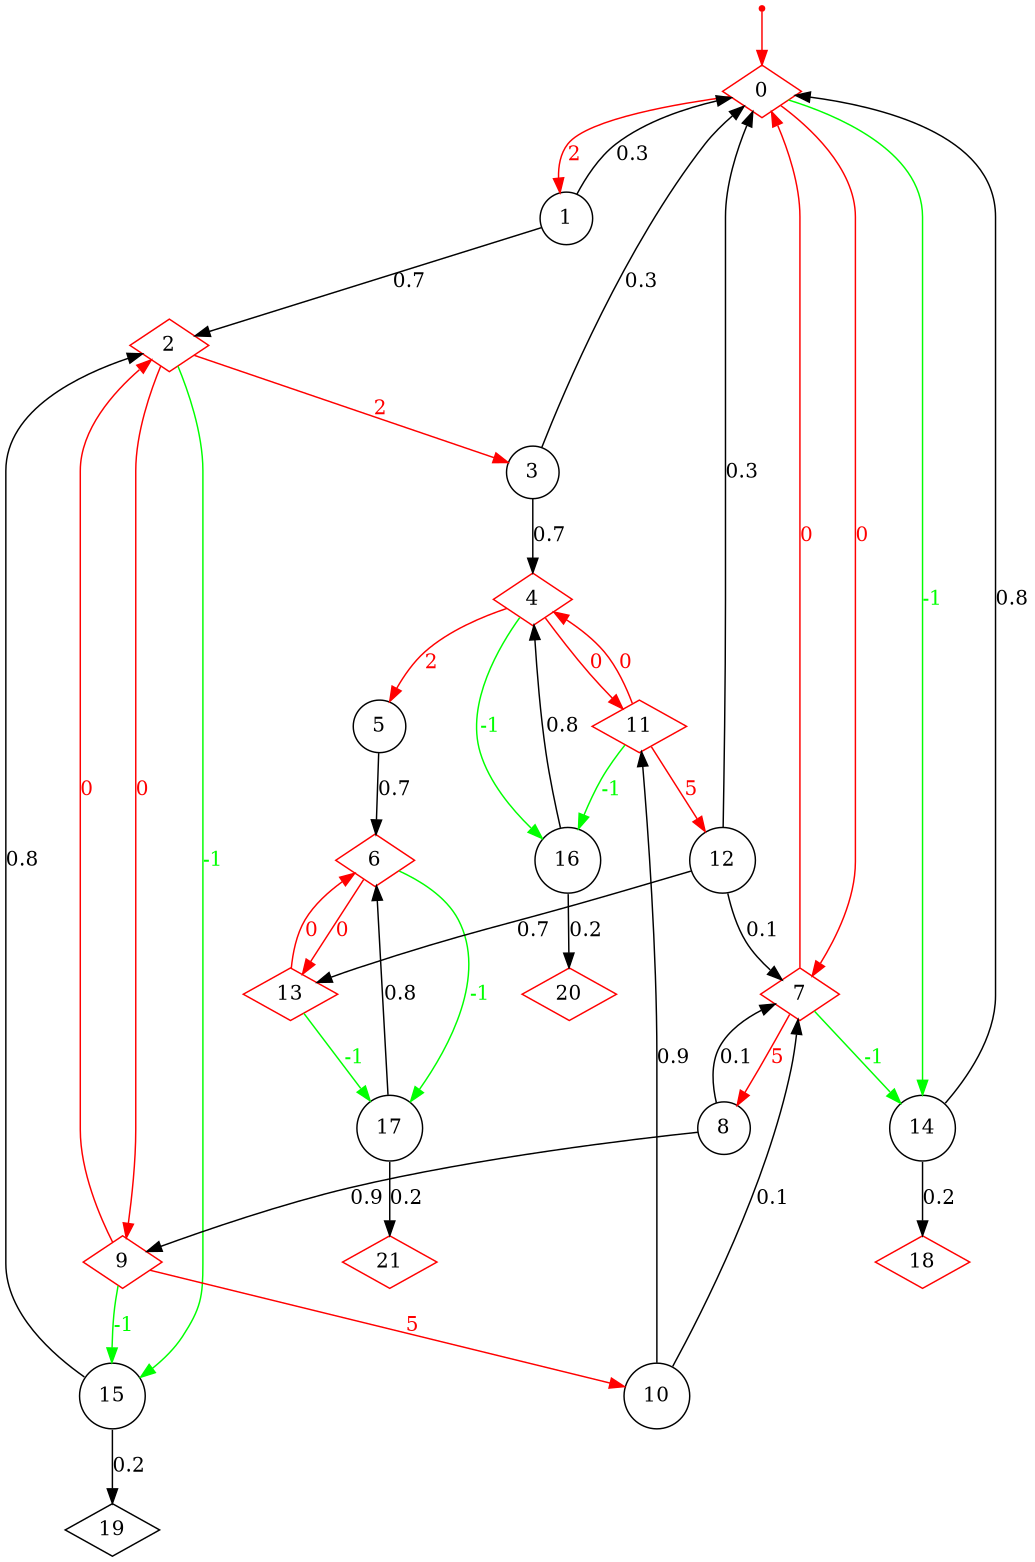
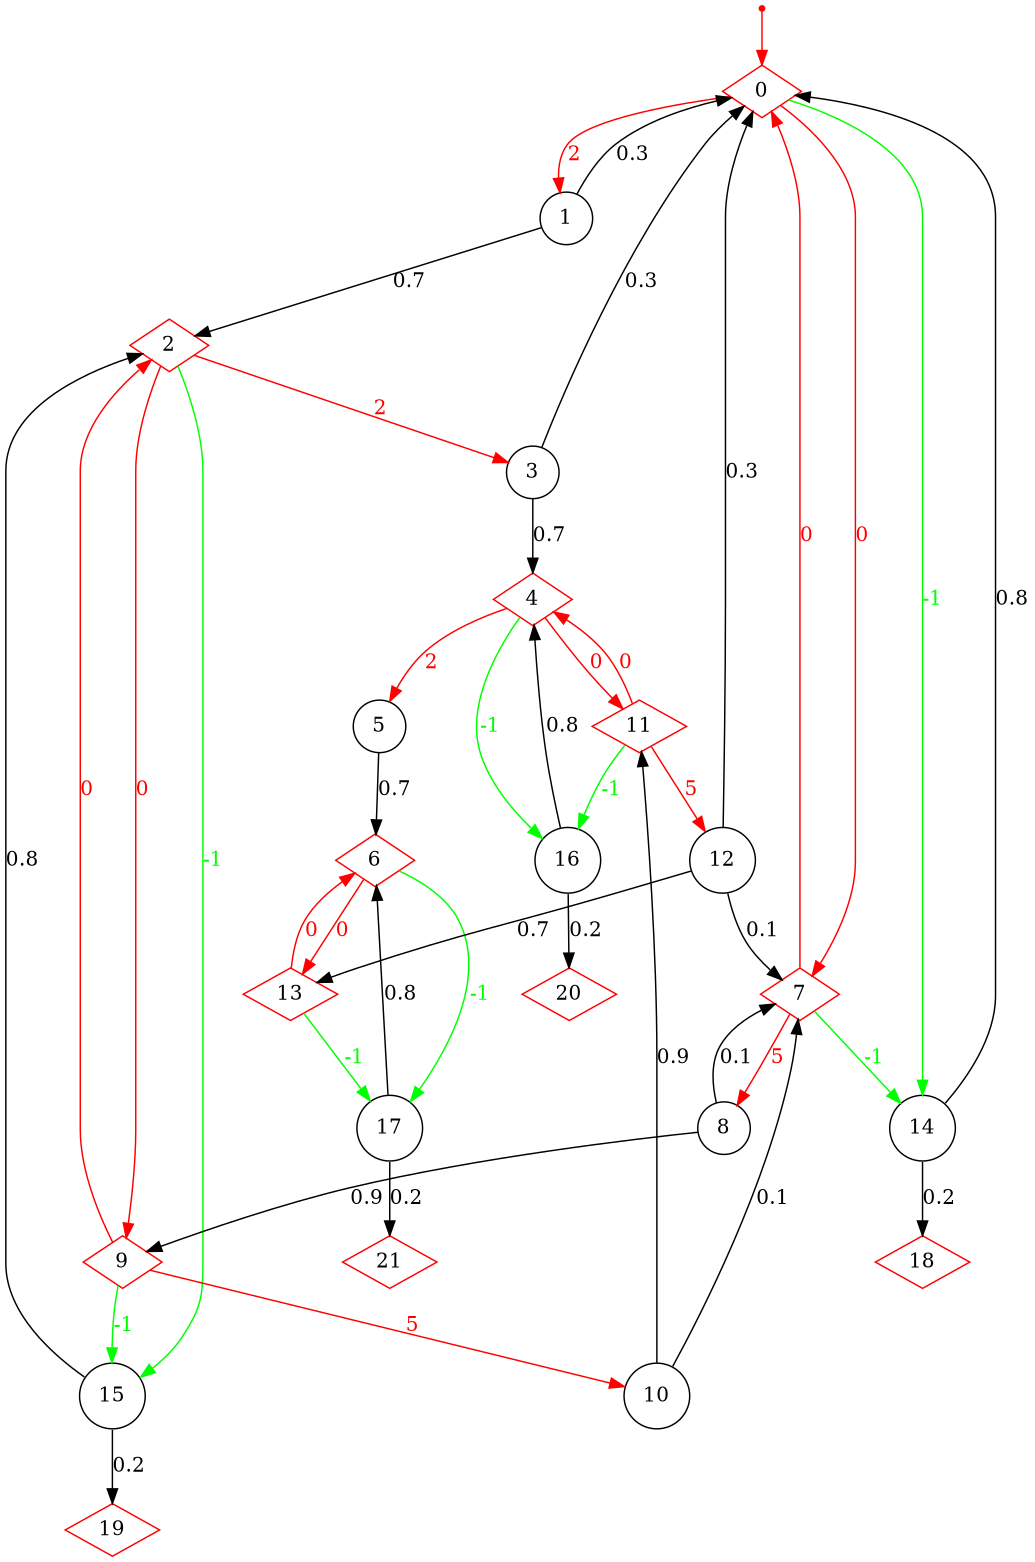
(112, 1530) -> (112, 1530)
